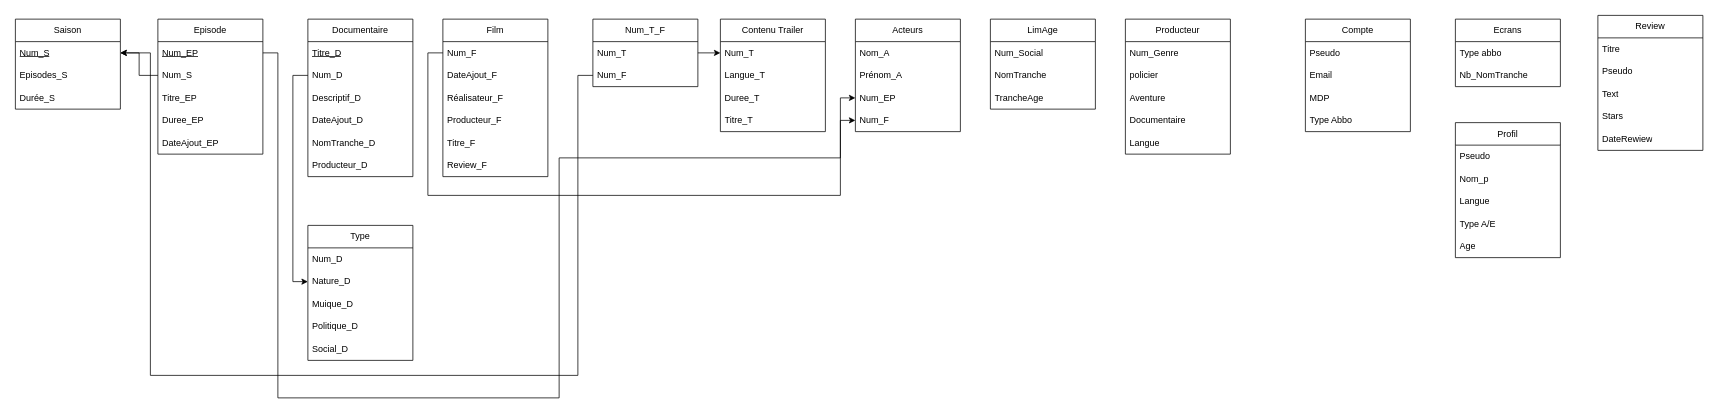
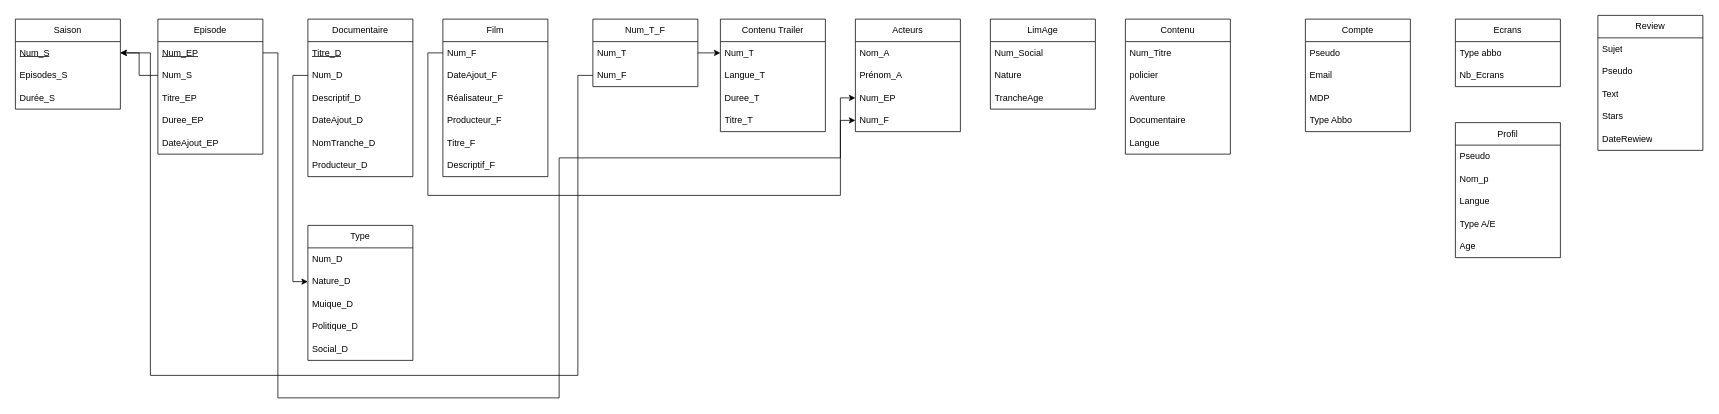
(1178, 30) -> (1178, 30)
(1614, 49) -> (1615, 49)
(1153, 53) -> (1151, 53)
(1020, 75) -> (1010, 75)
(1493, 75) -> (1483, 75)
(466, 165) -> (475, 165)
